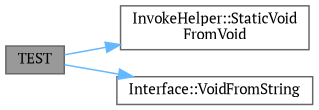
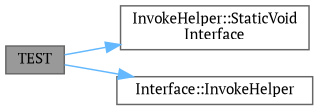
(215, 28) -> (215, 28)
(215, 91) -> (215, 91)
